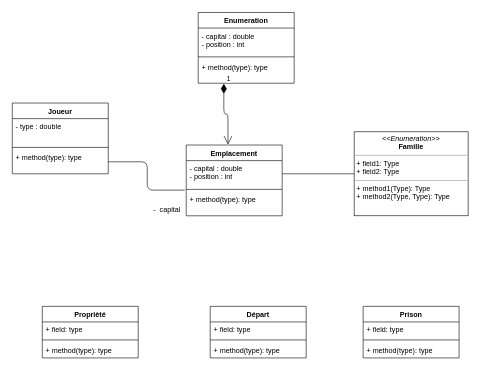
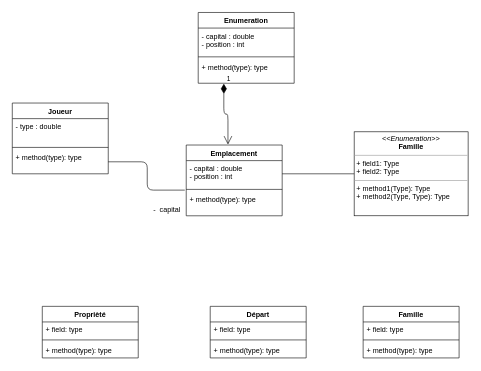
(411, 314) -> (411, 314)
